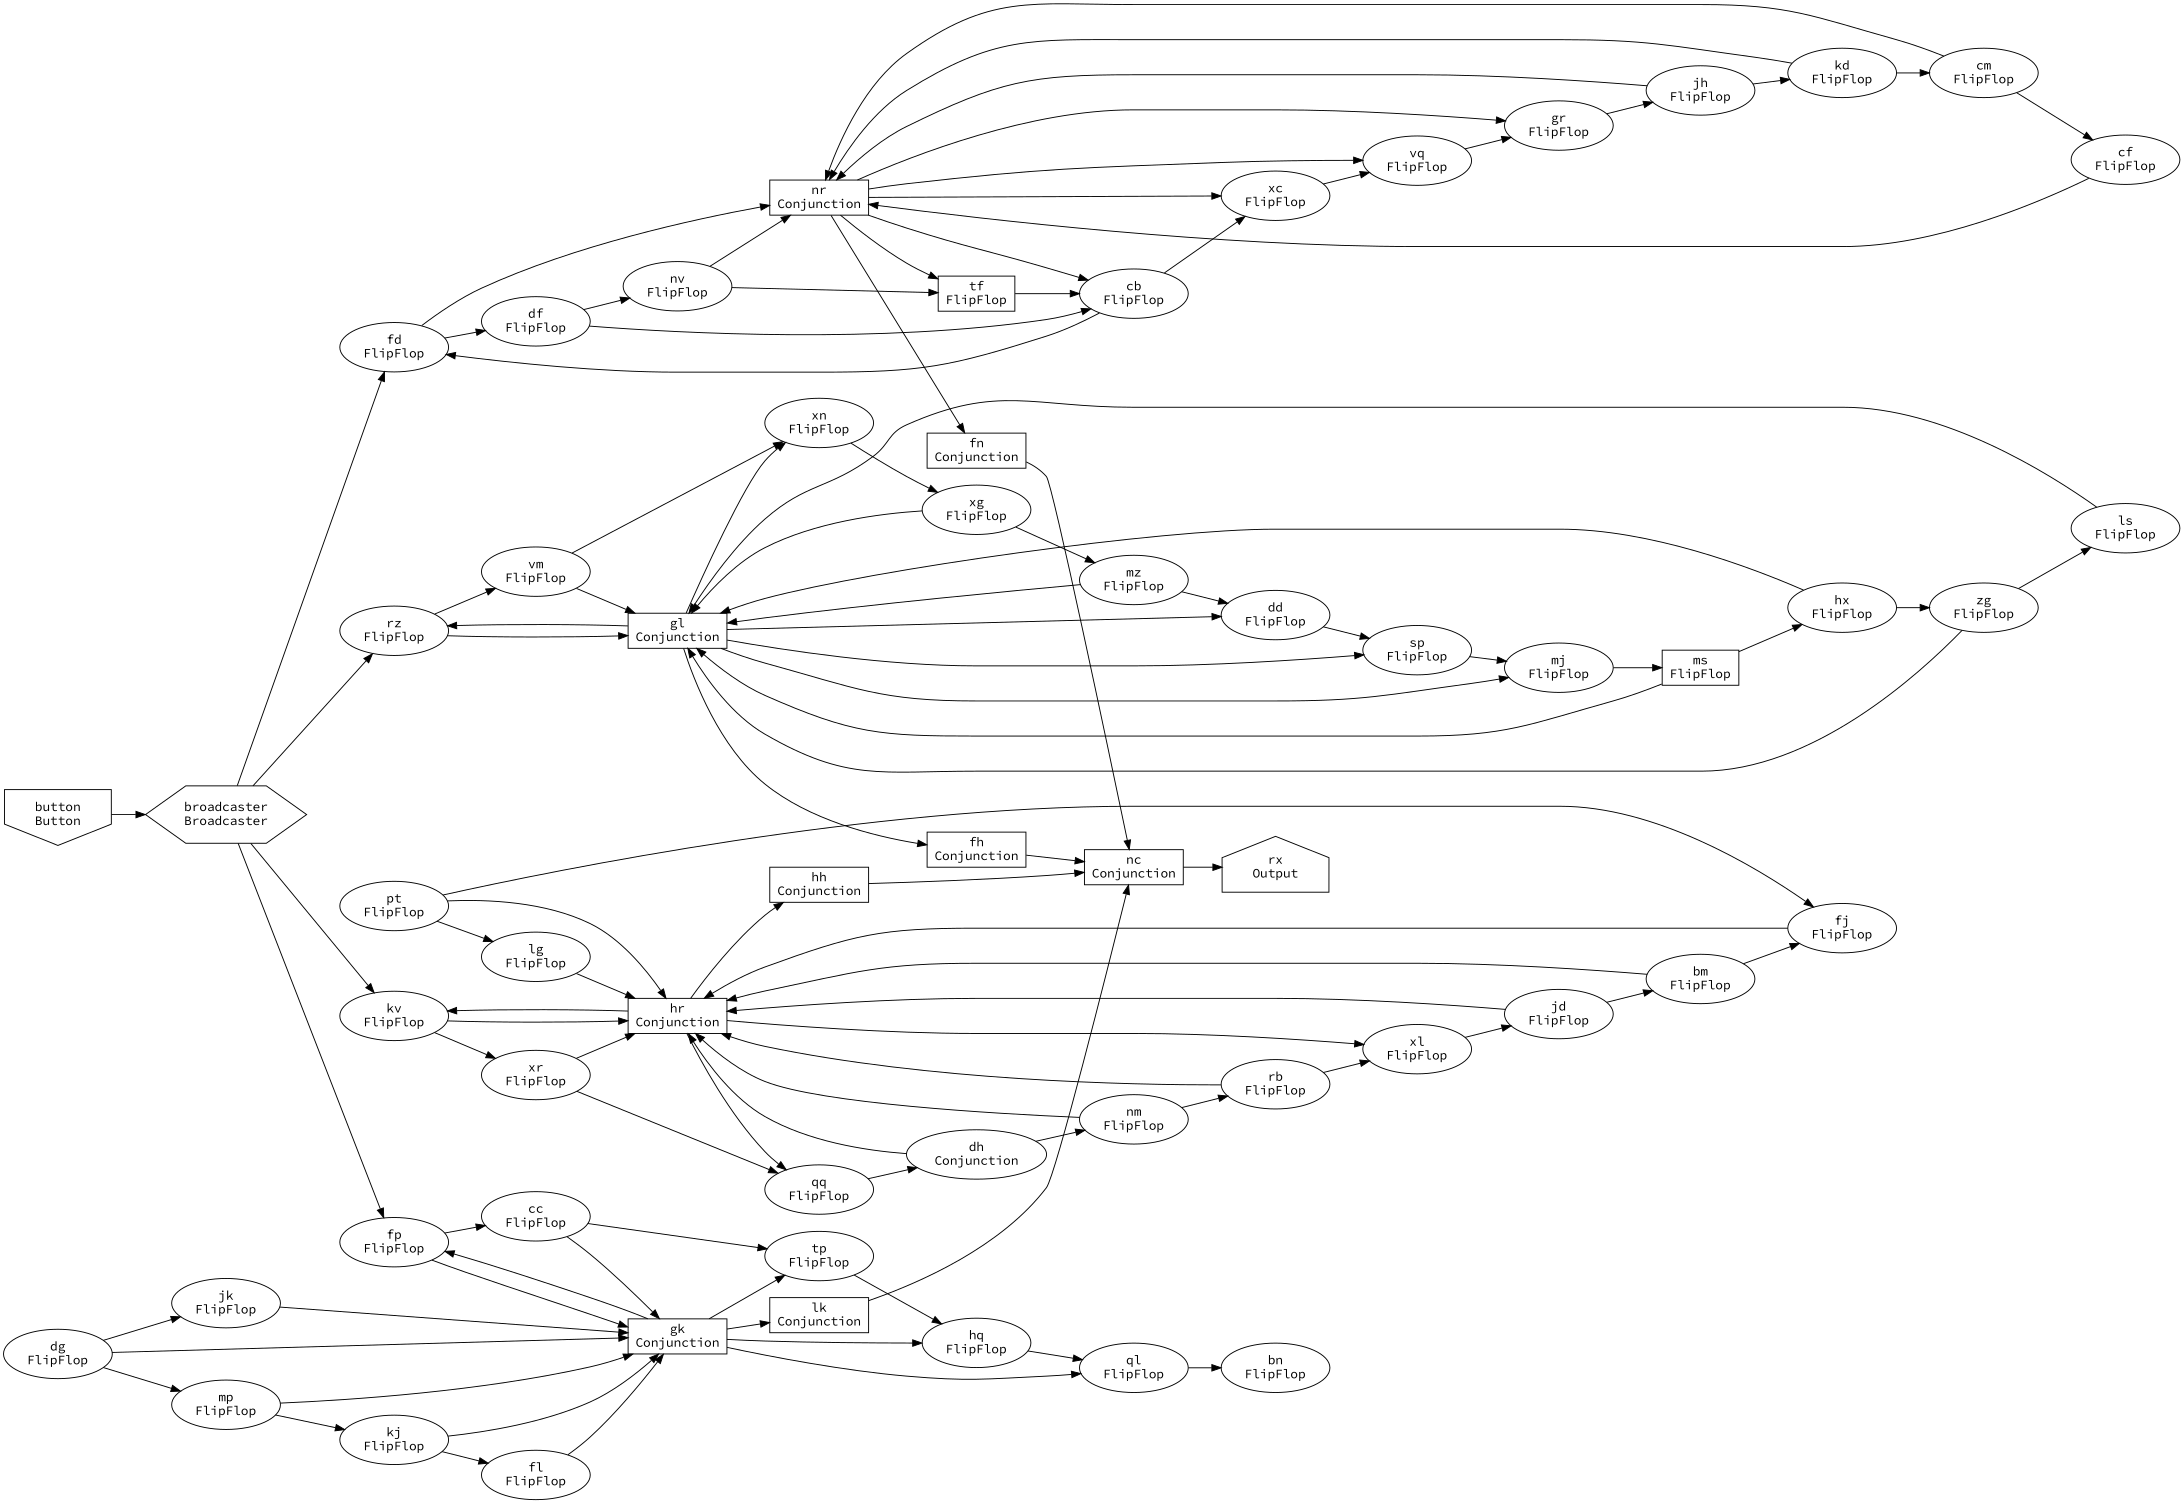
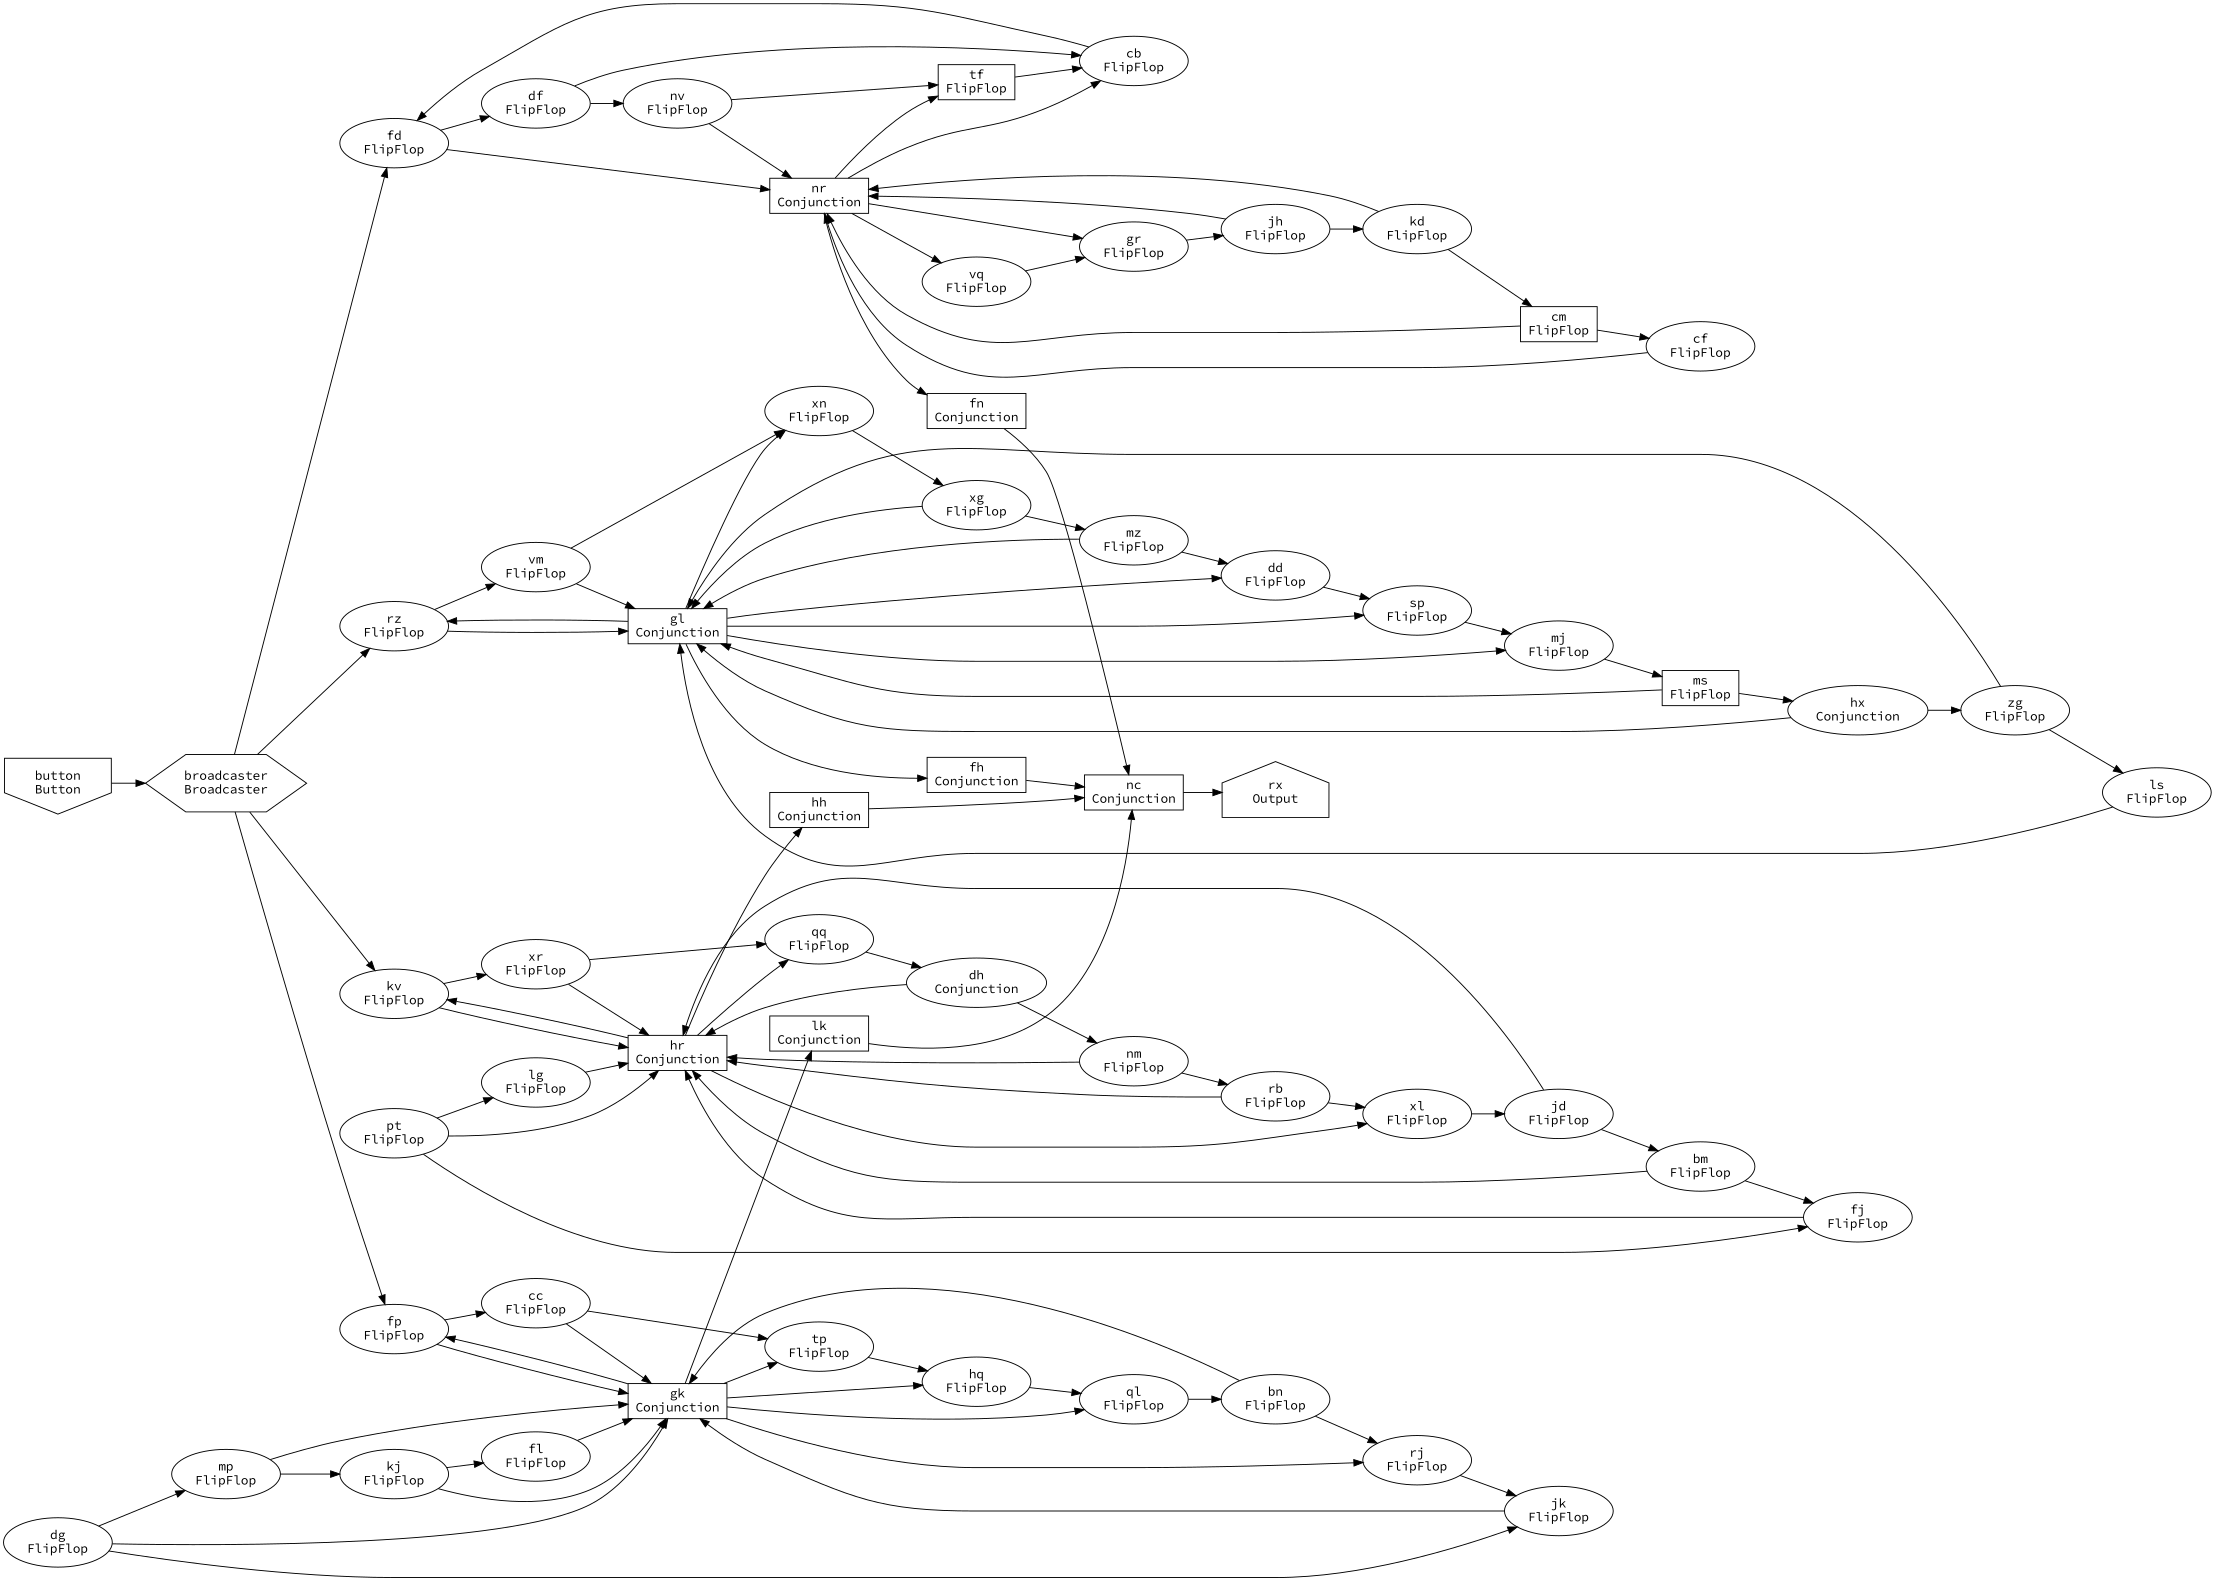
(1984, 73) -> (1559, 324)
(1276, 196) -> none
(1842, 608) -> (1858, 710)
none -> (961, 1292)
none -> (1417, 1460)
